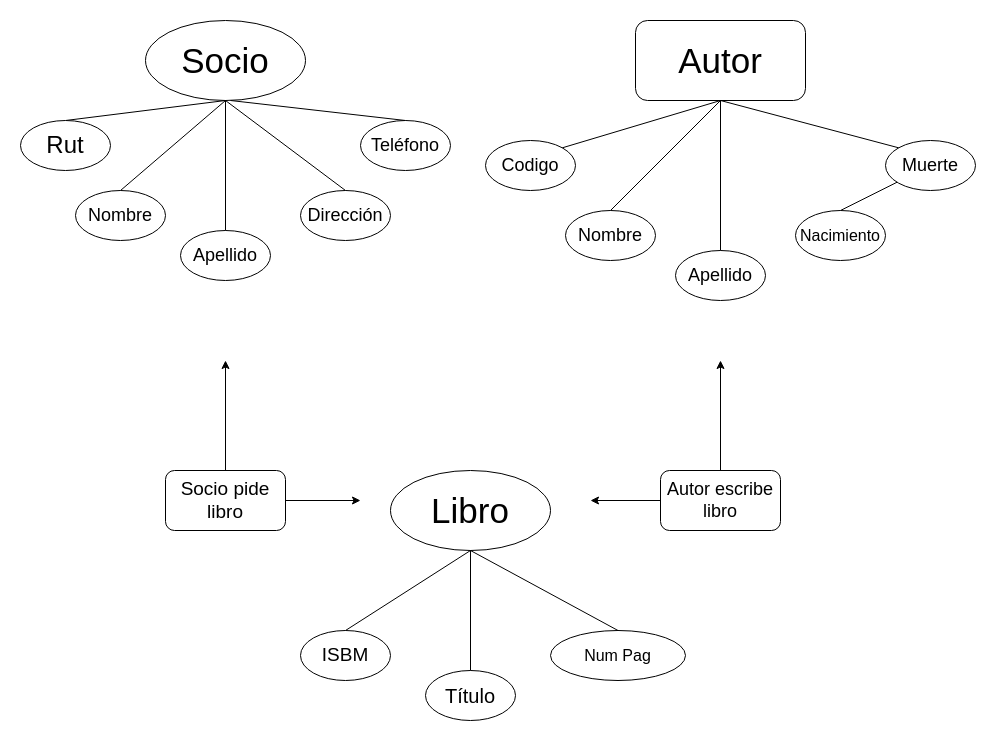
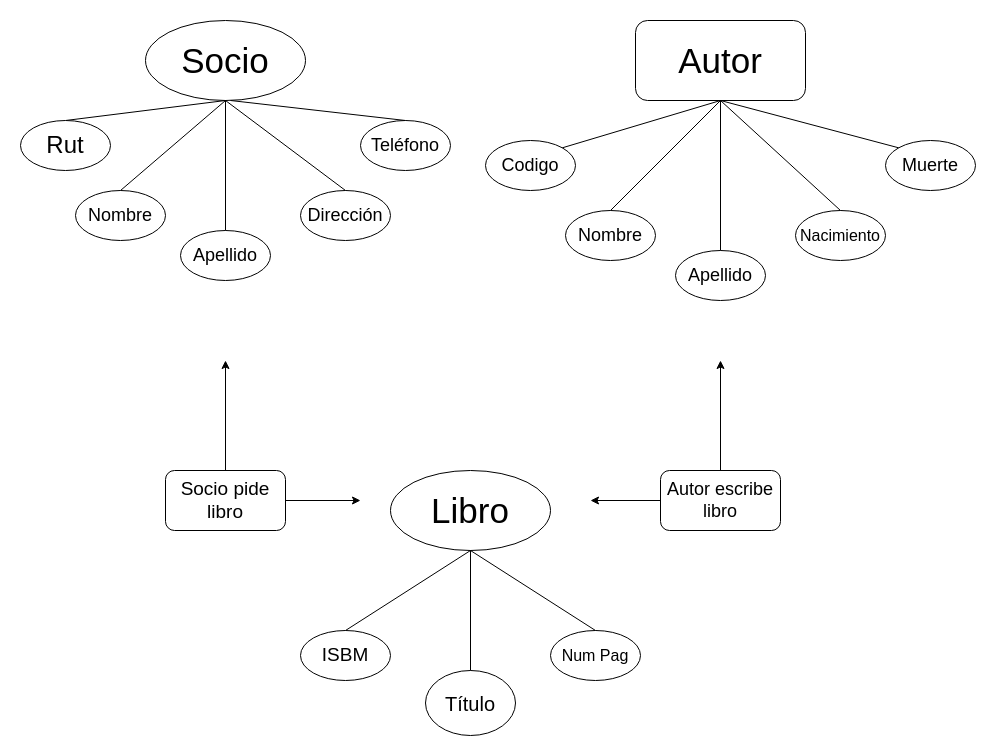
(868, 197) -> (781, 156)
(618, 656) -> (596, 656)
(471, 696) -> (471, 703)
